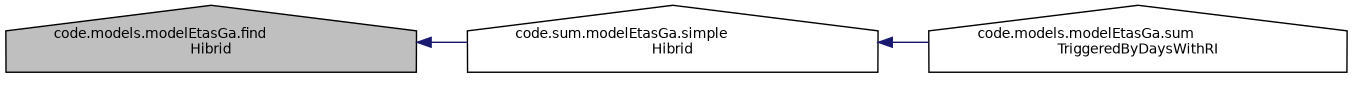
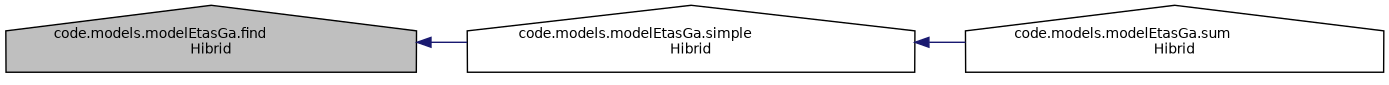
(673, 42) -> (691, 42)
(1138, 42) -> (1175, 42)
